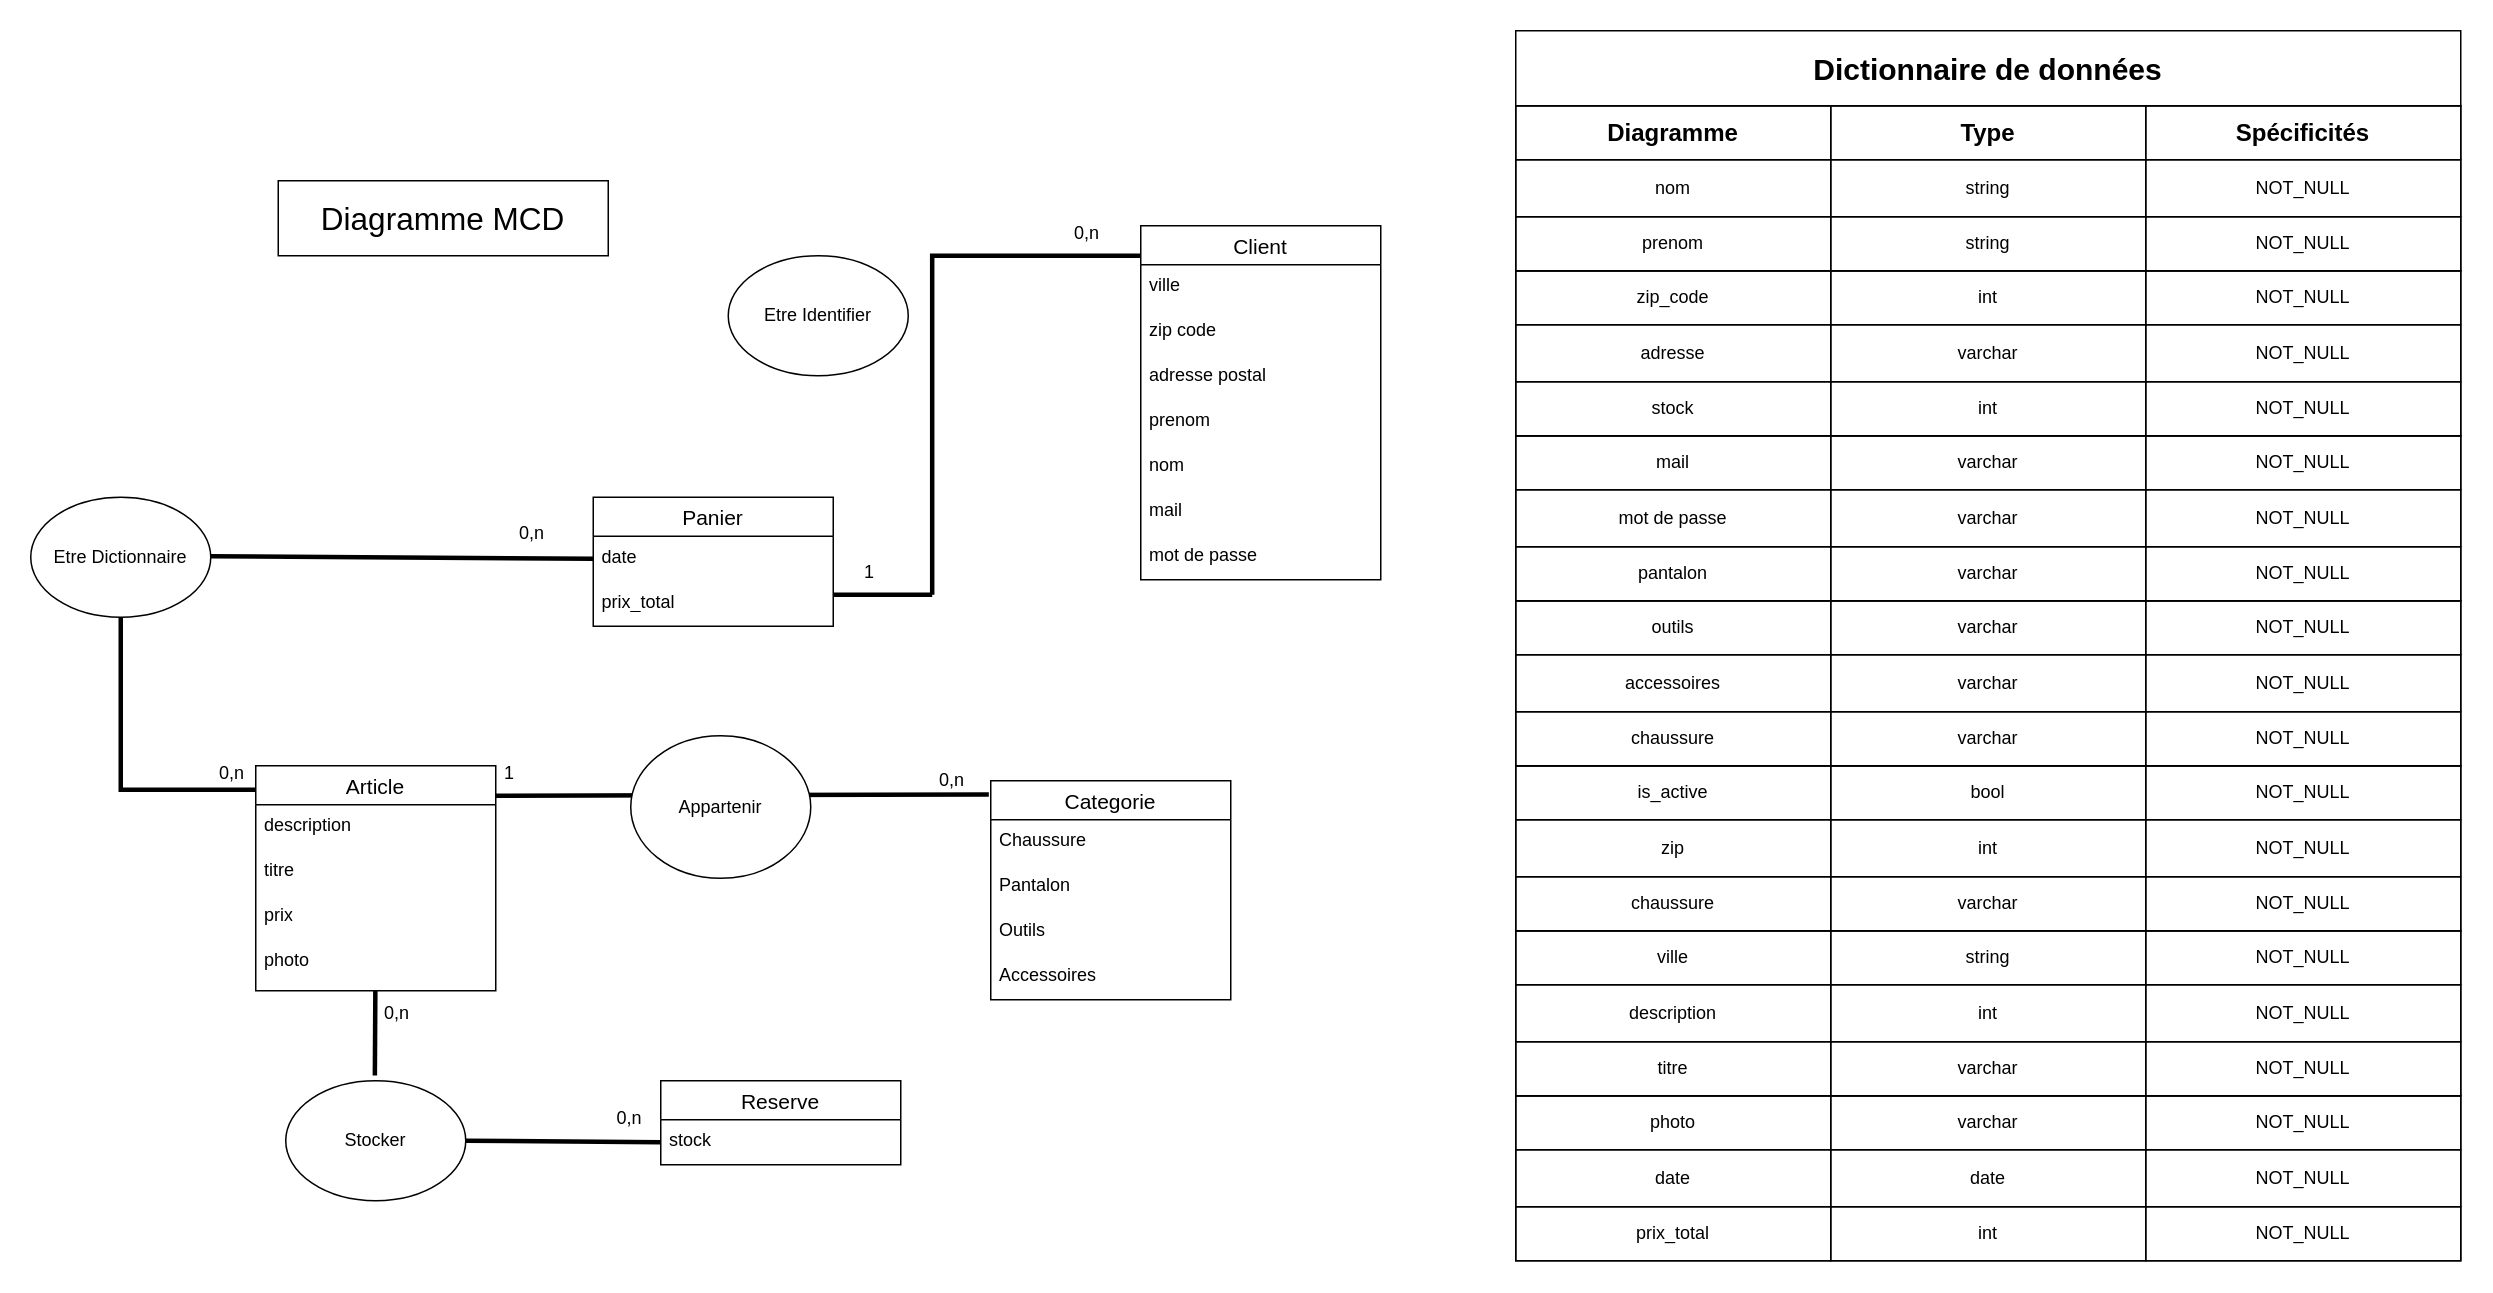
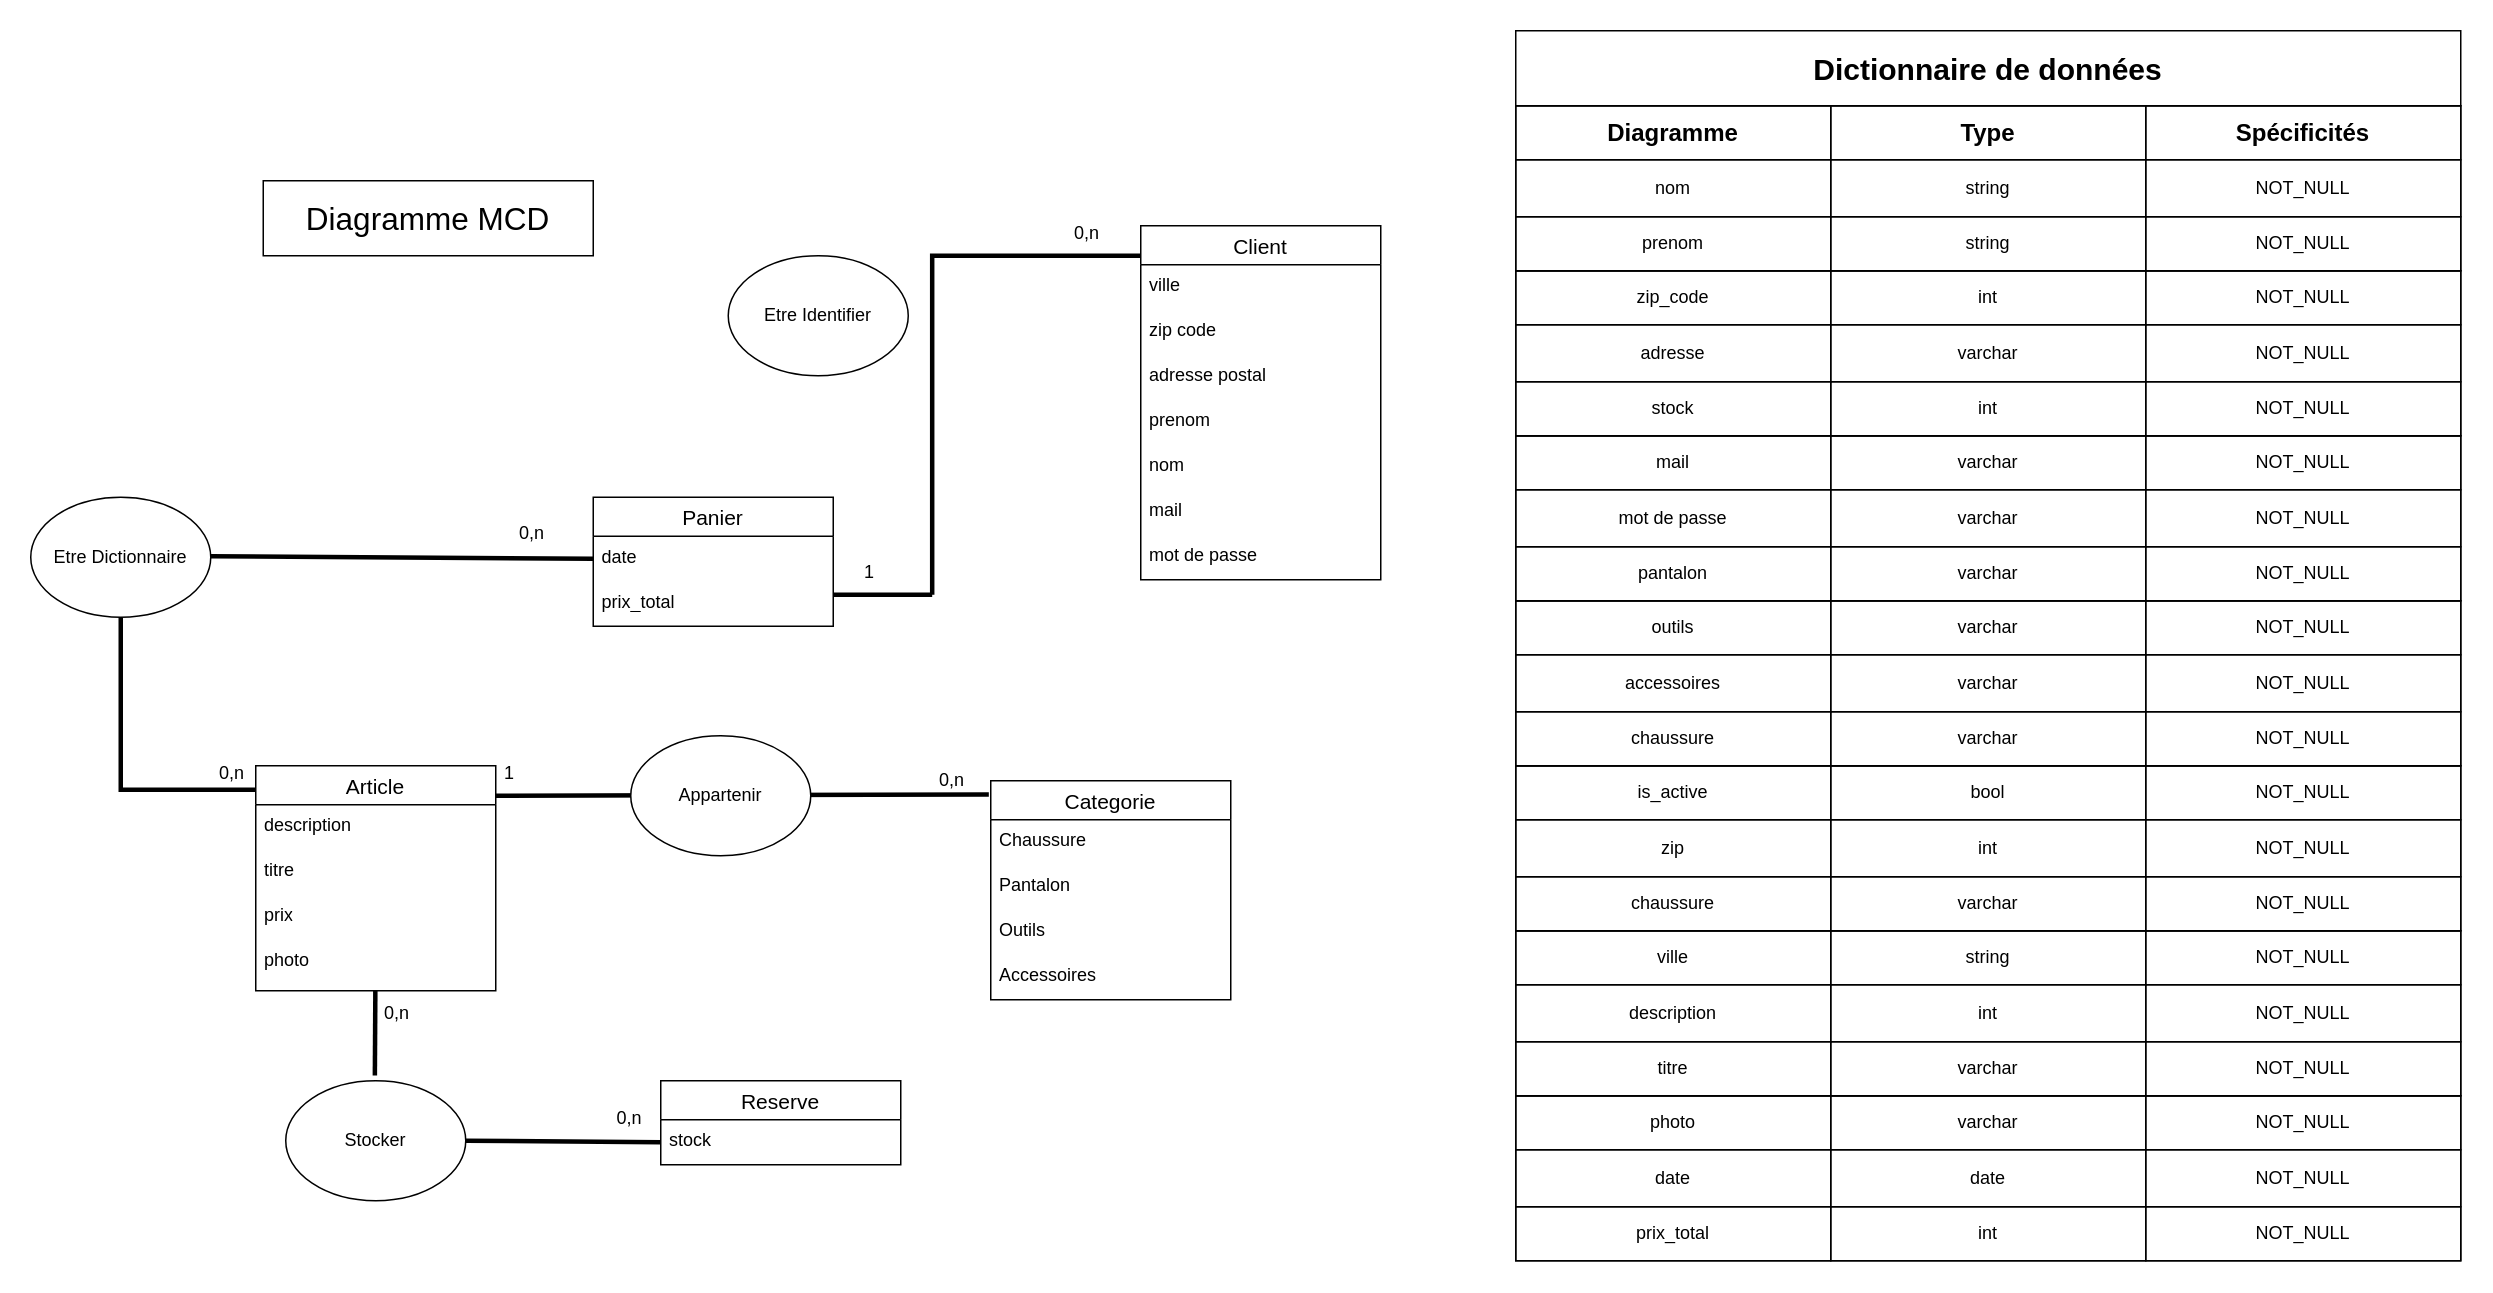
(443, 218) -> (428, 218)
(721, 807) -> (721, 796)
